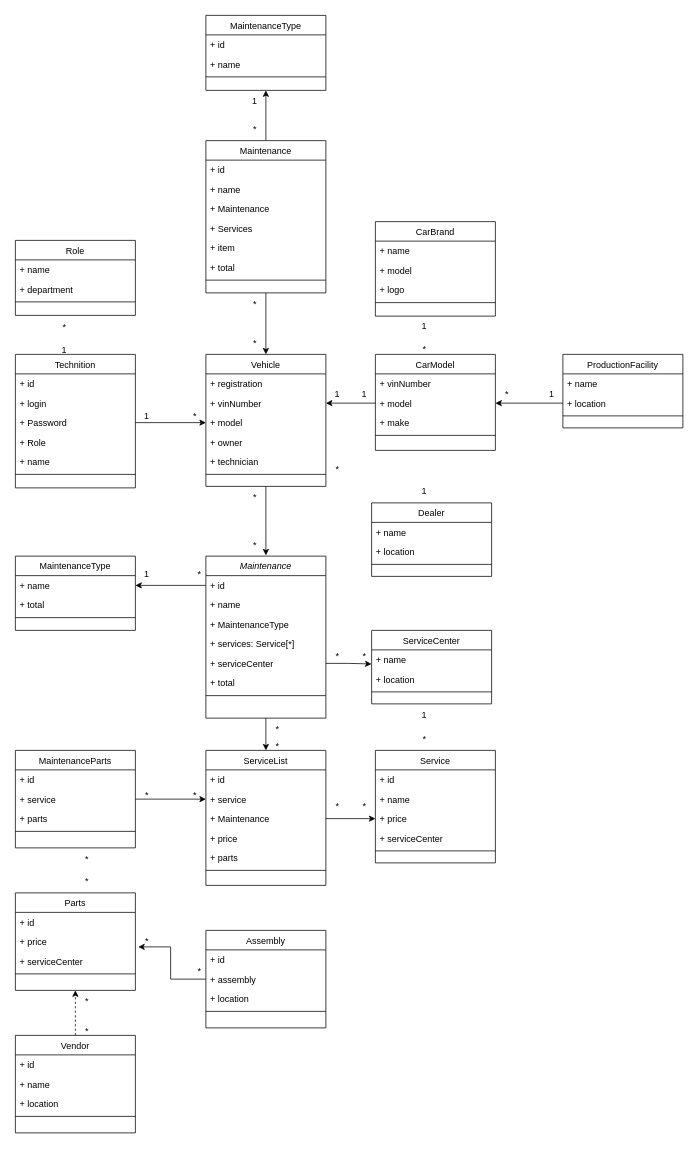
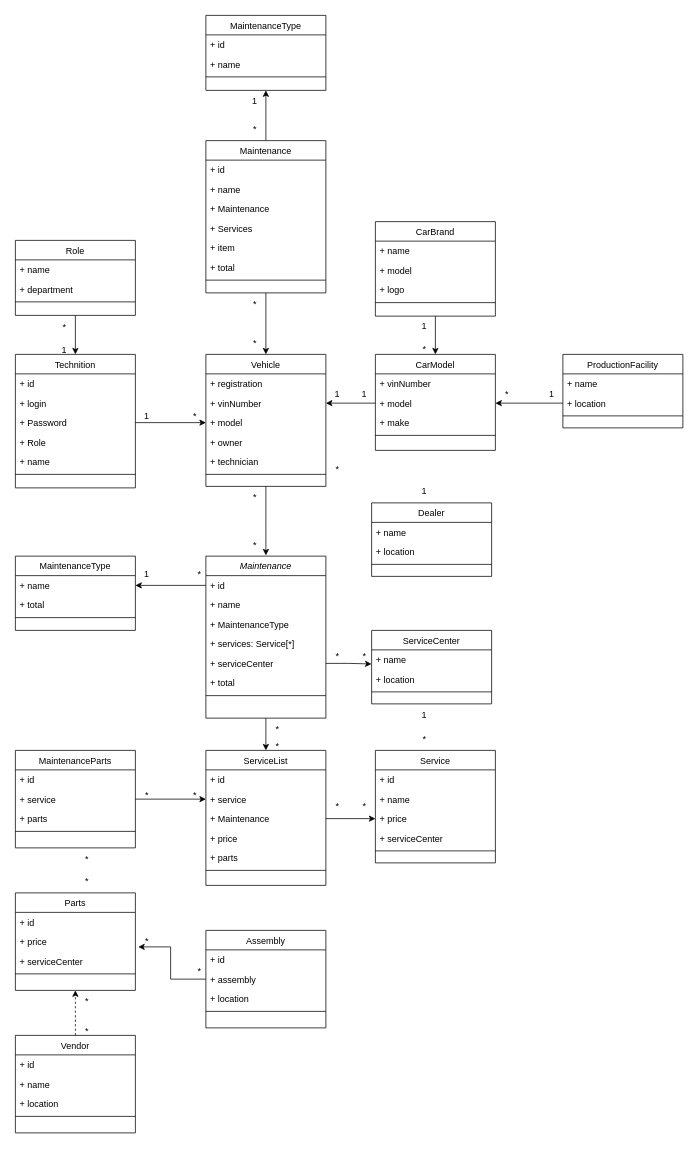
none -> (75, 333)
none -> (435, 333)
